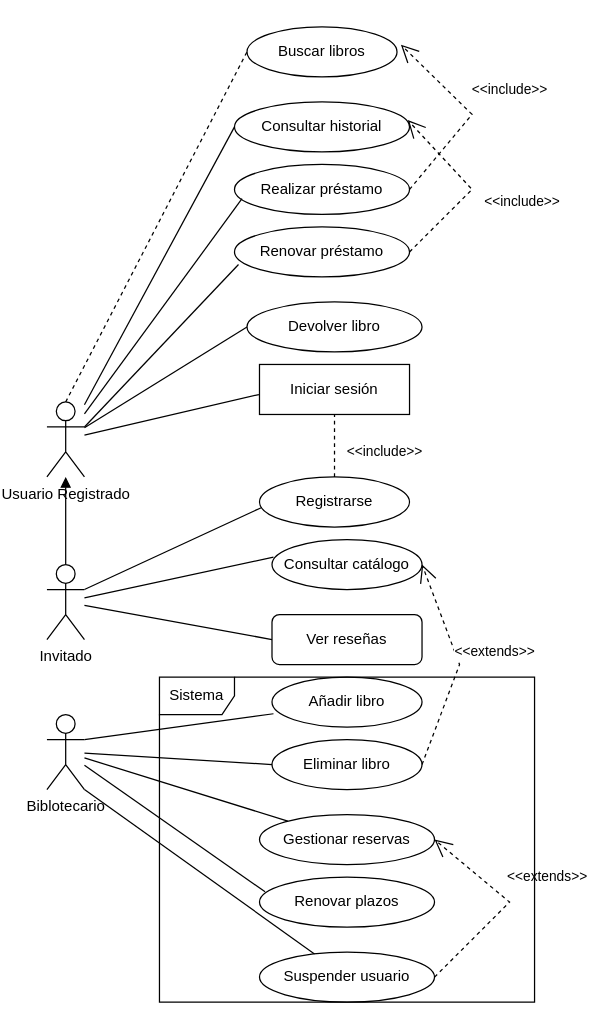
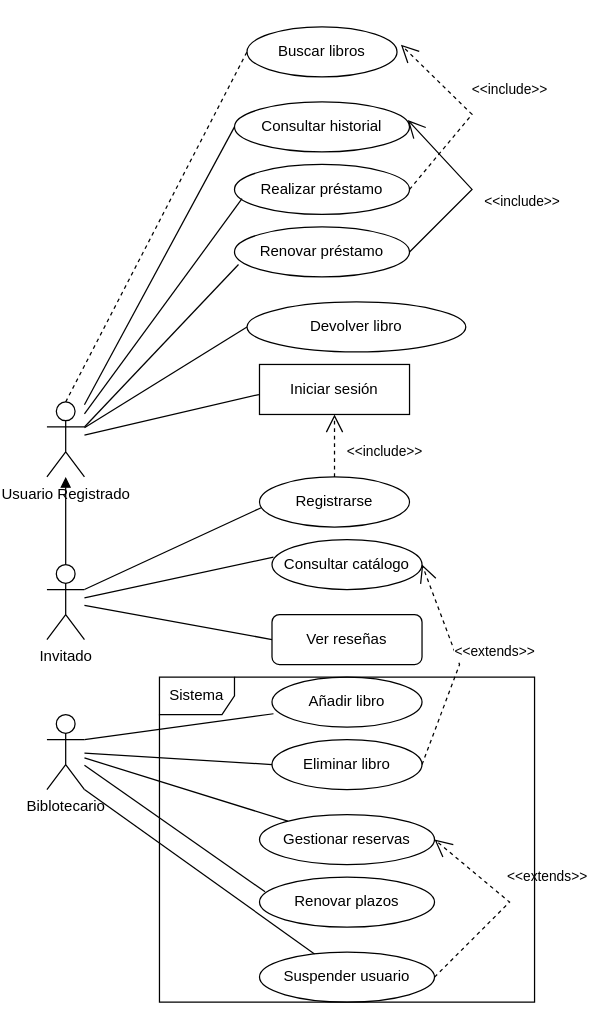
(471, 188) -> (471, 188)
(334, 327) -> (356, 327)
(334, 419) -> (334, 420)
